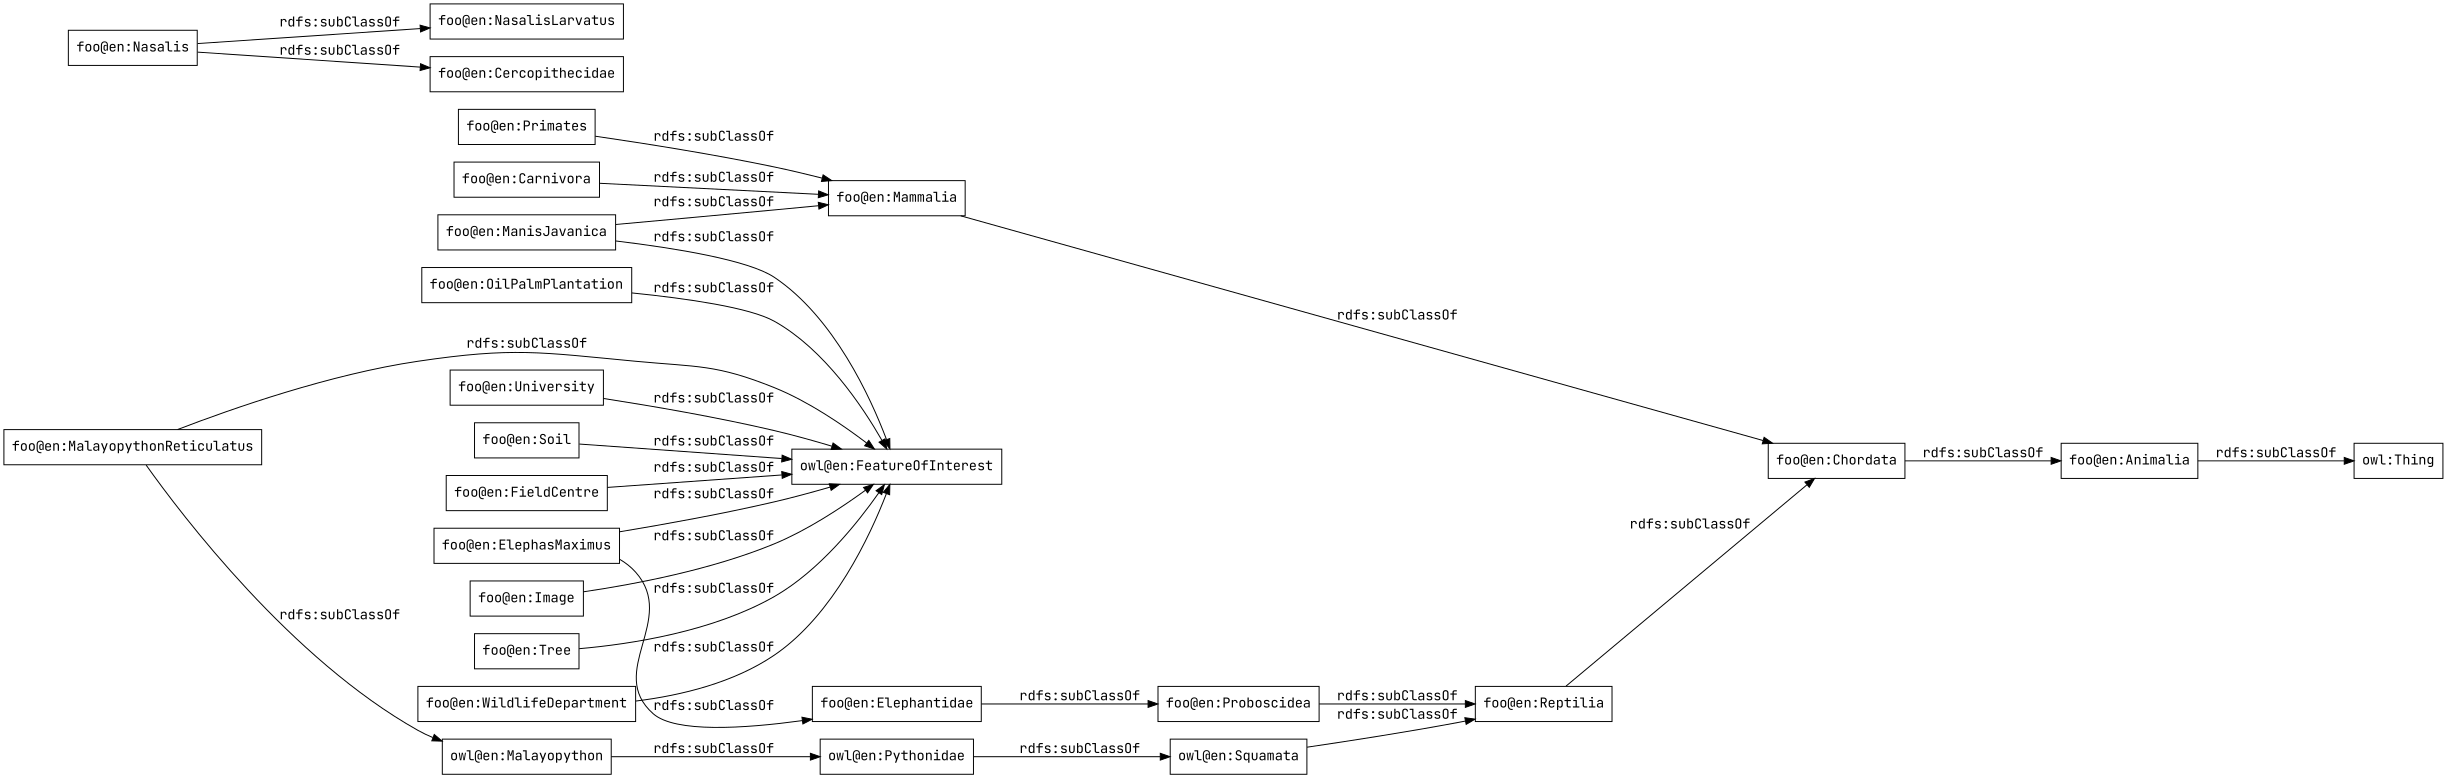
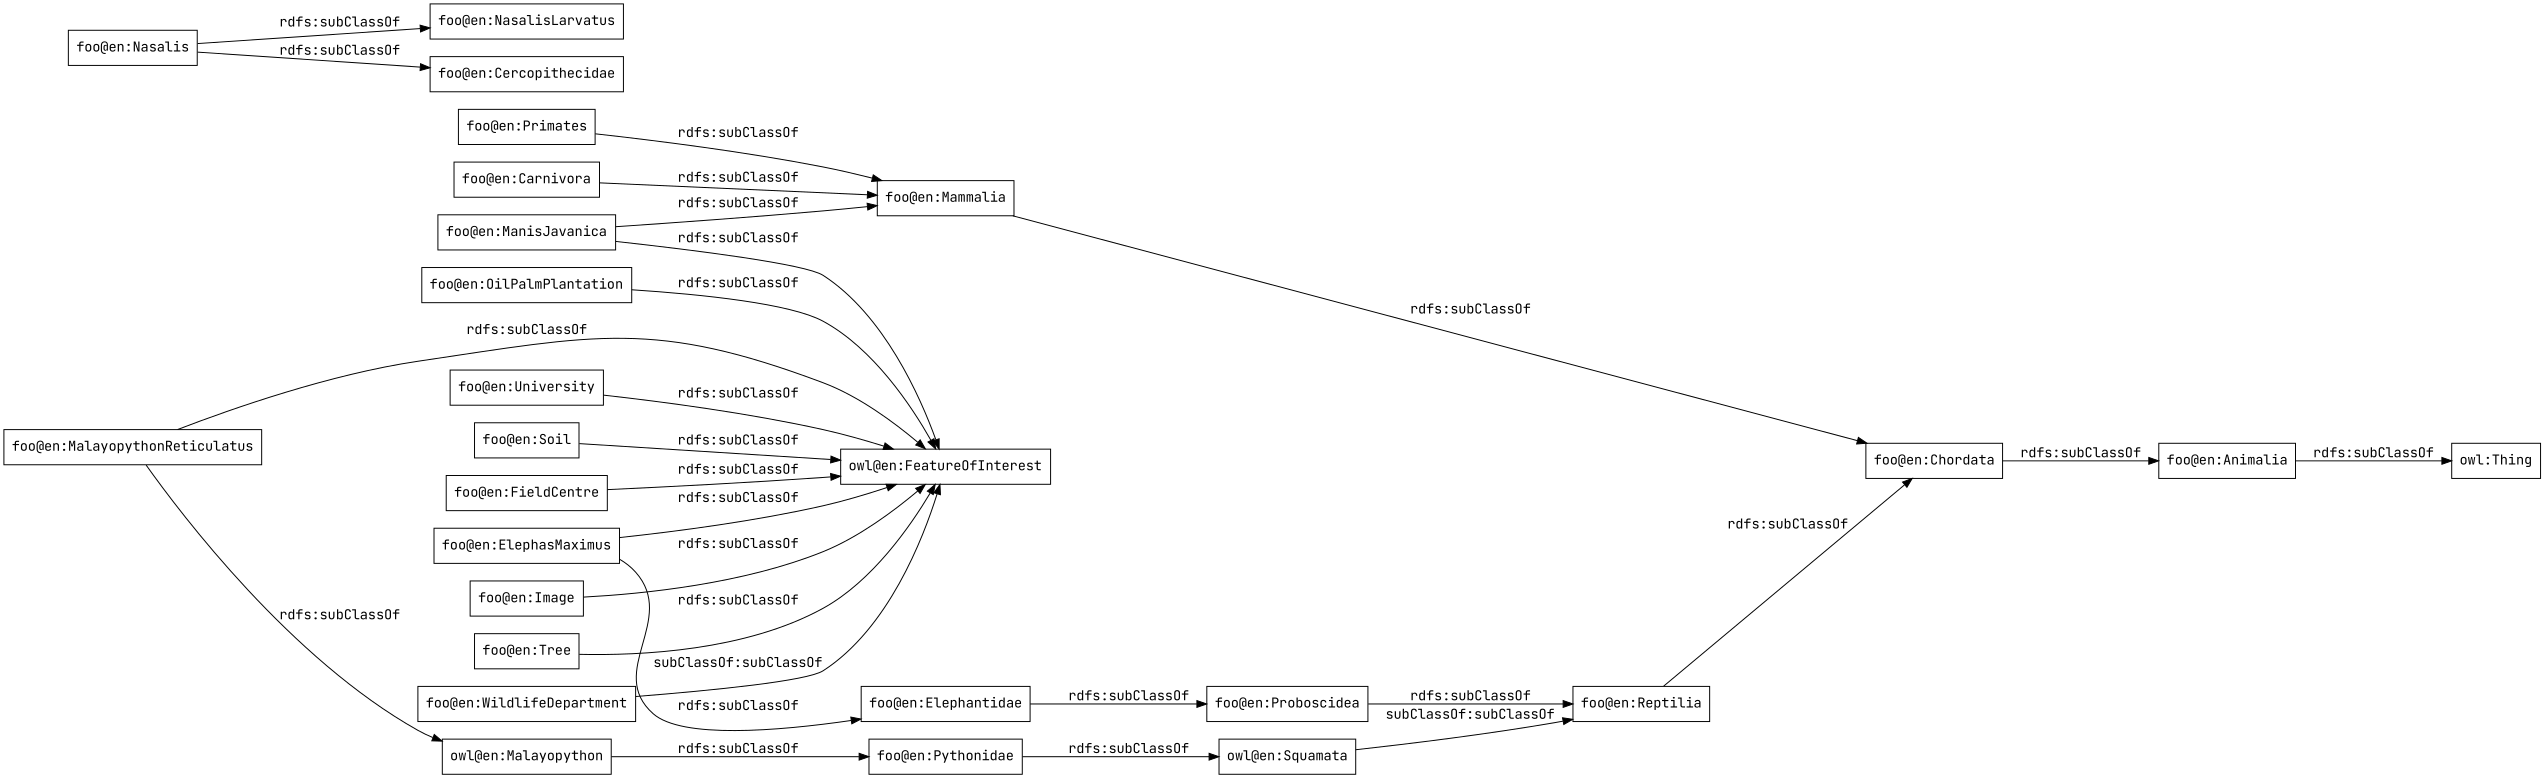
(714, 648) -> (738, 663)
(1397, 715) -> (1470, 715)
(897, 757) -> (946, 757)
